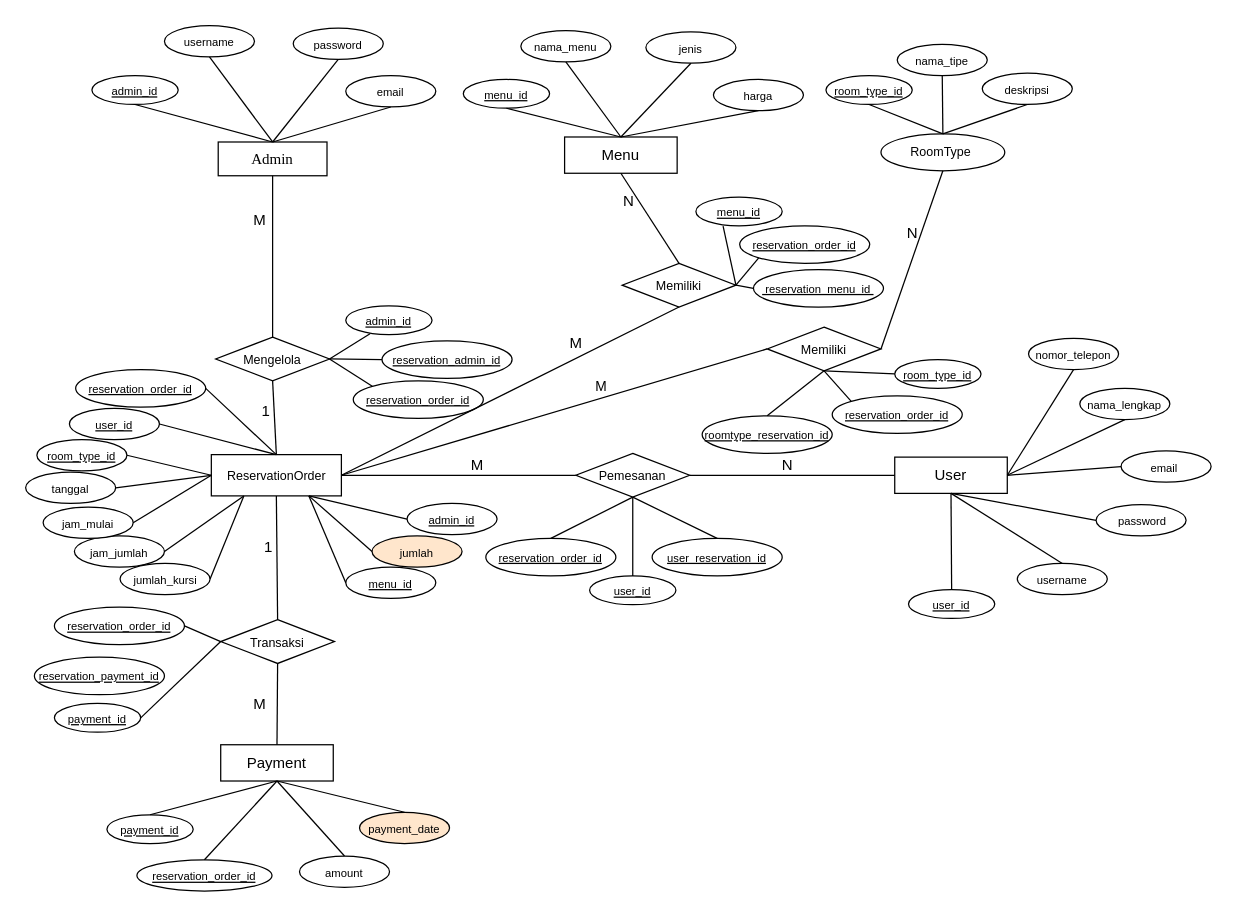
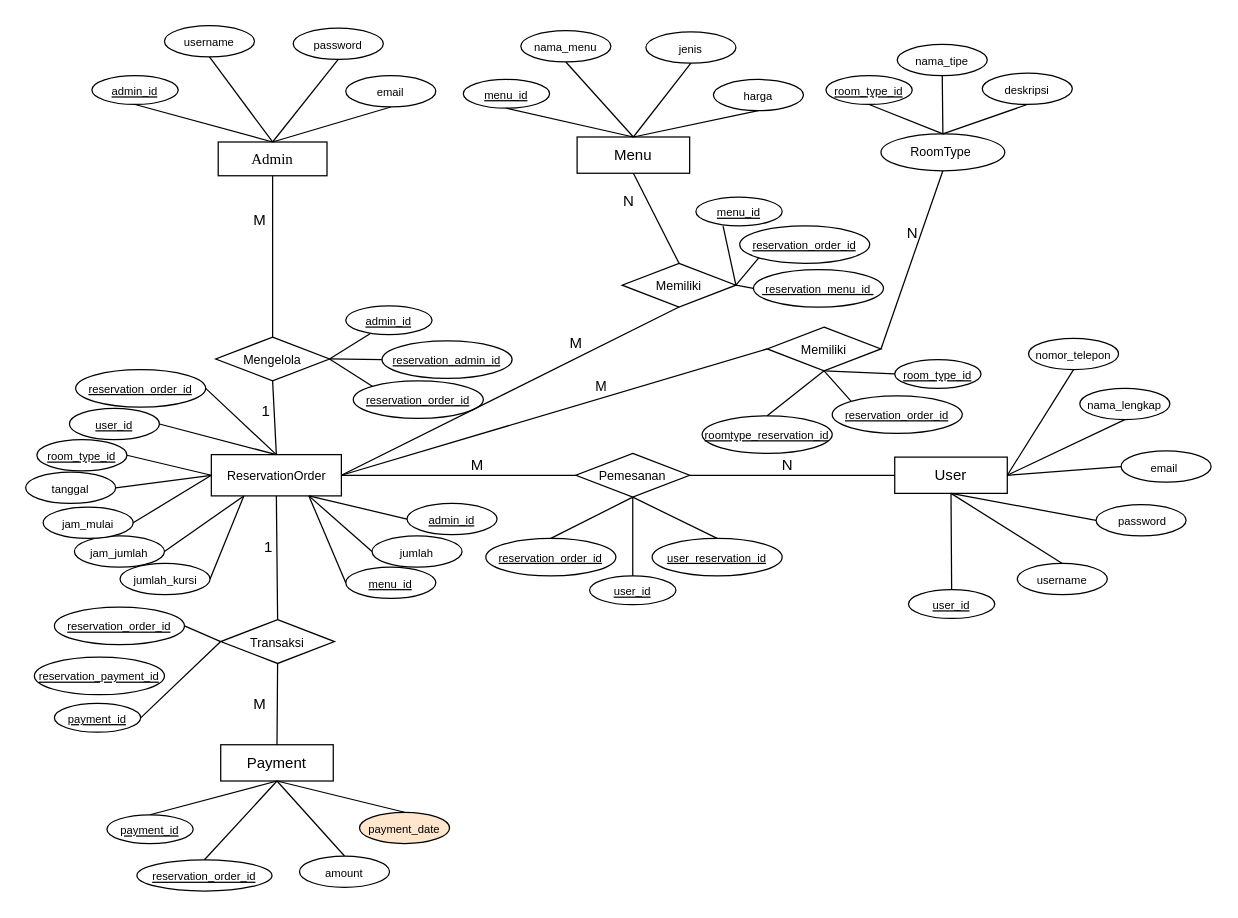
(621, 155) -> (633, 155)
(417, 551) -> (417, 551)
